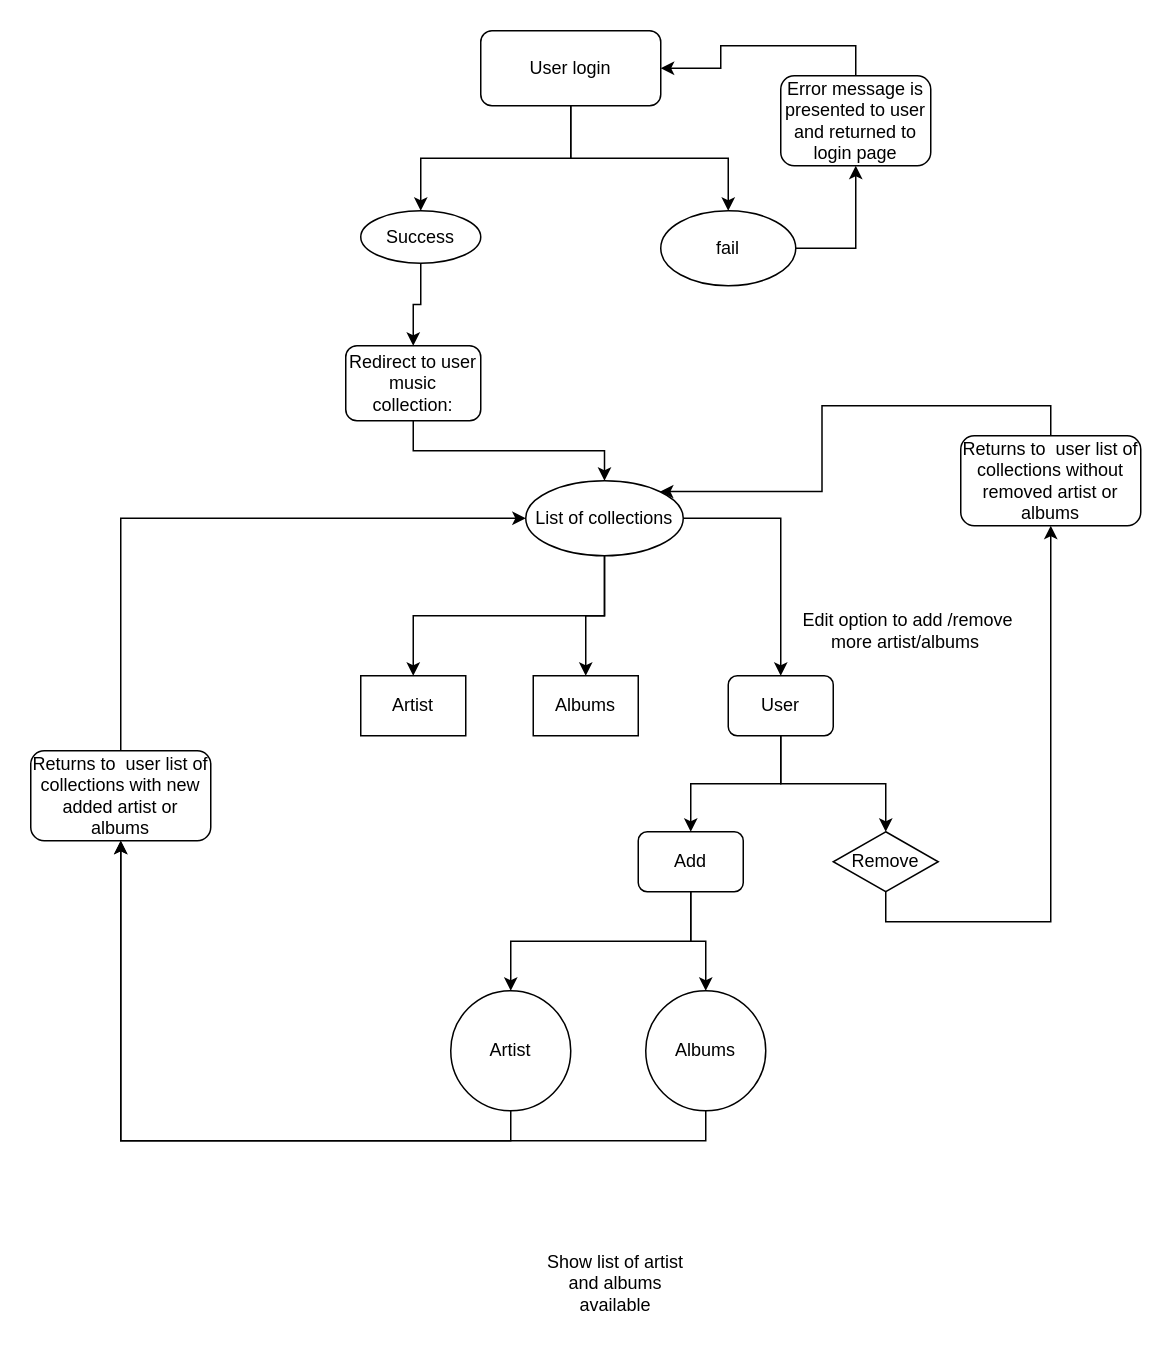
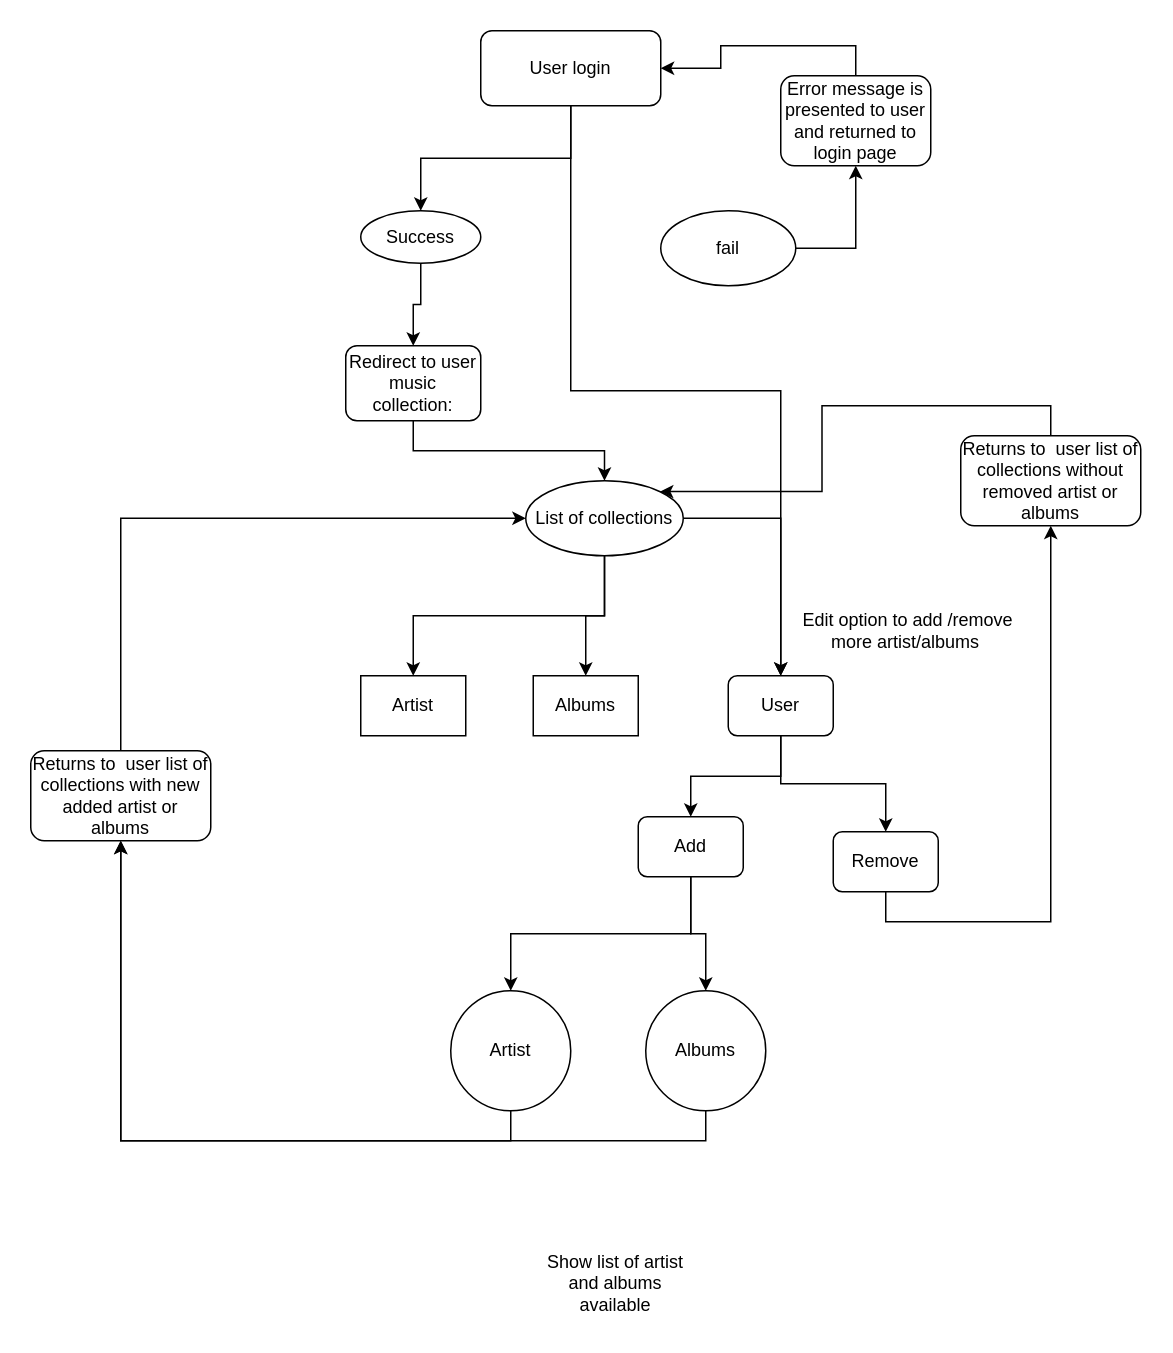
(671, 158) -> (623, 391)
(691, 862) -> (691, 847)
(886, 862) -> (886, 862)
